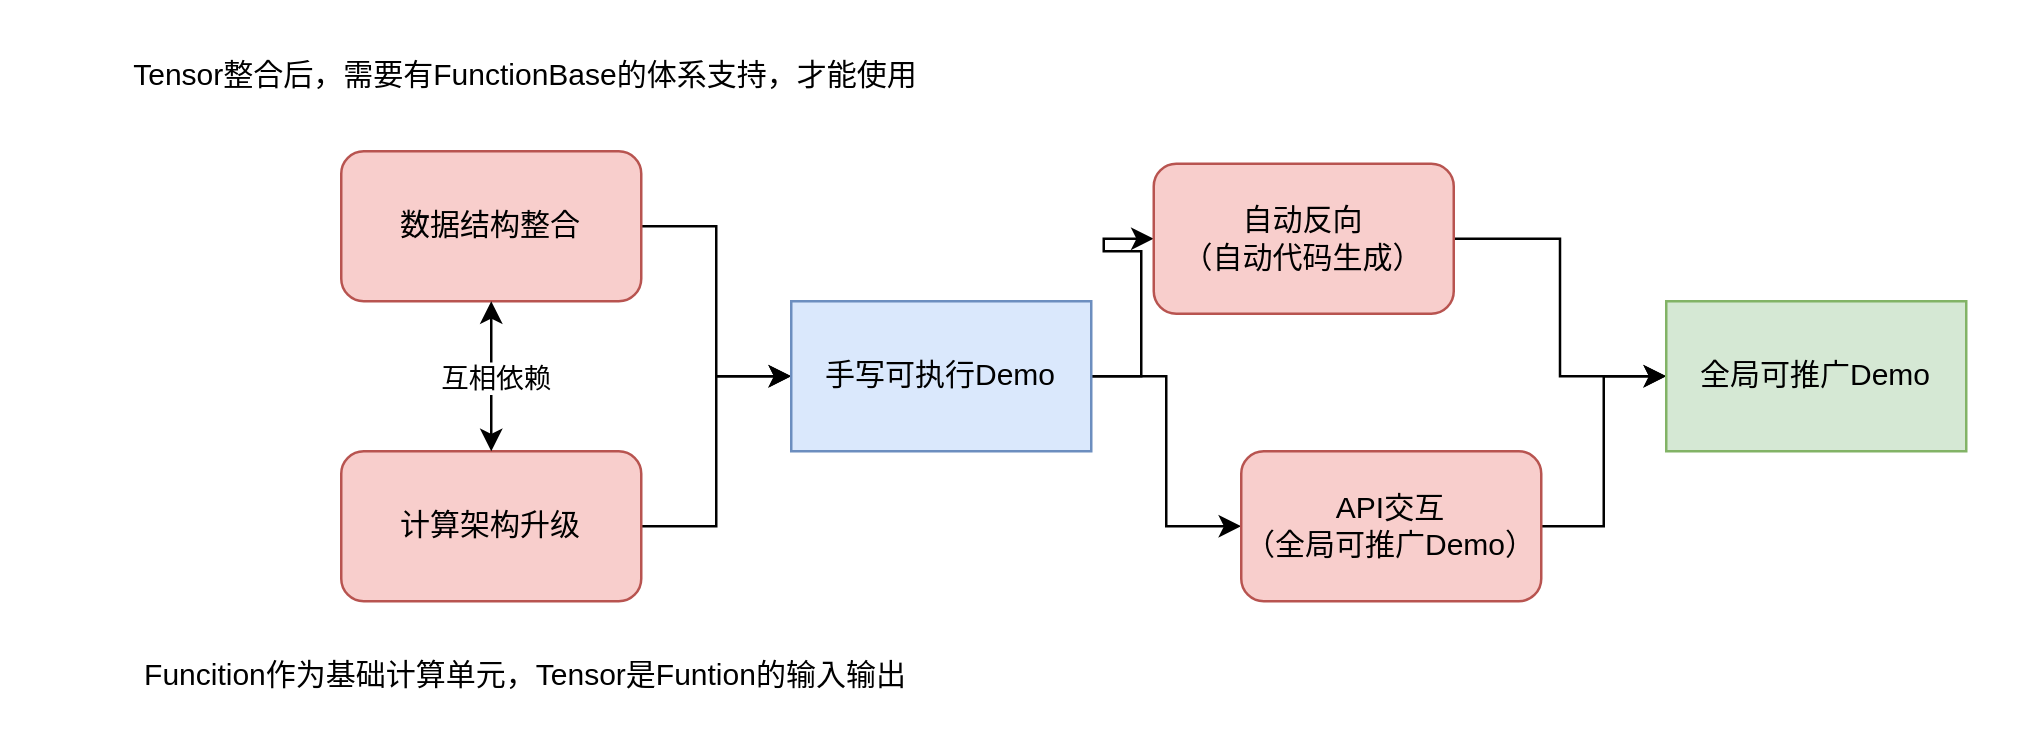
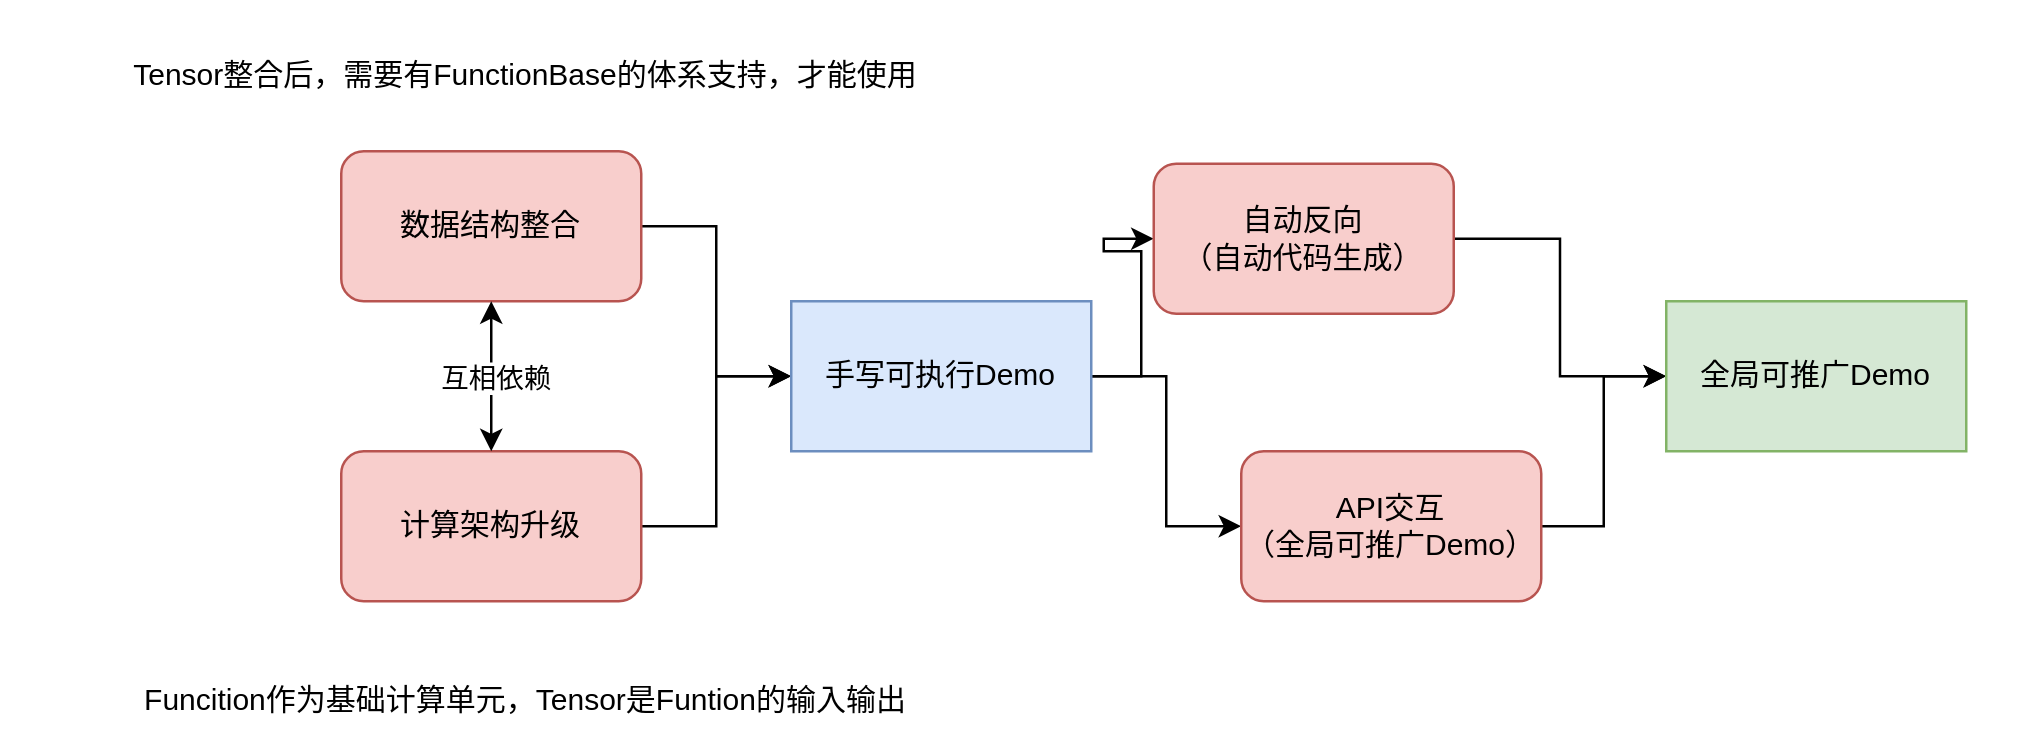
(526, 676) -> (526, 701)
